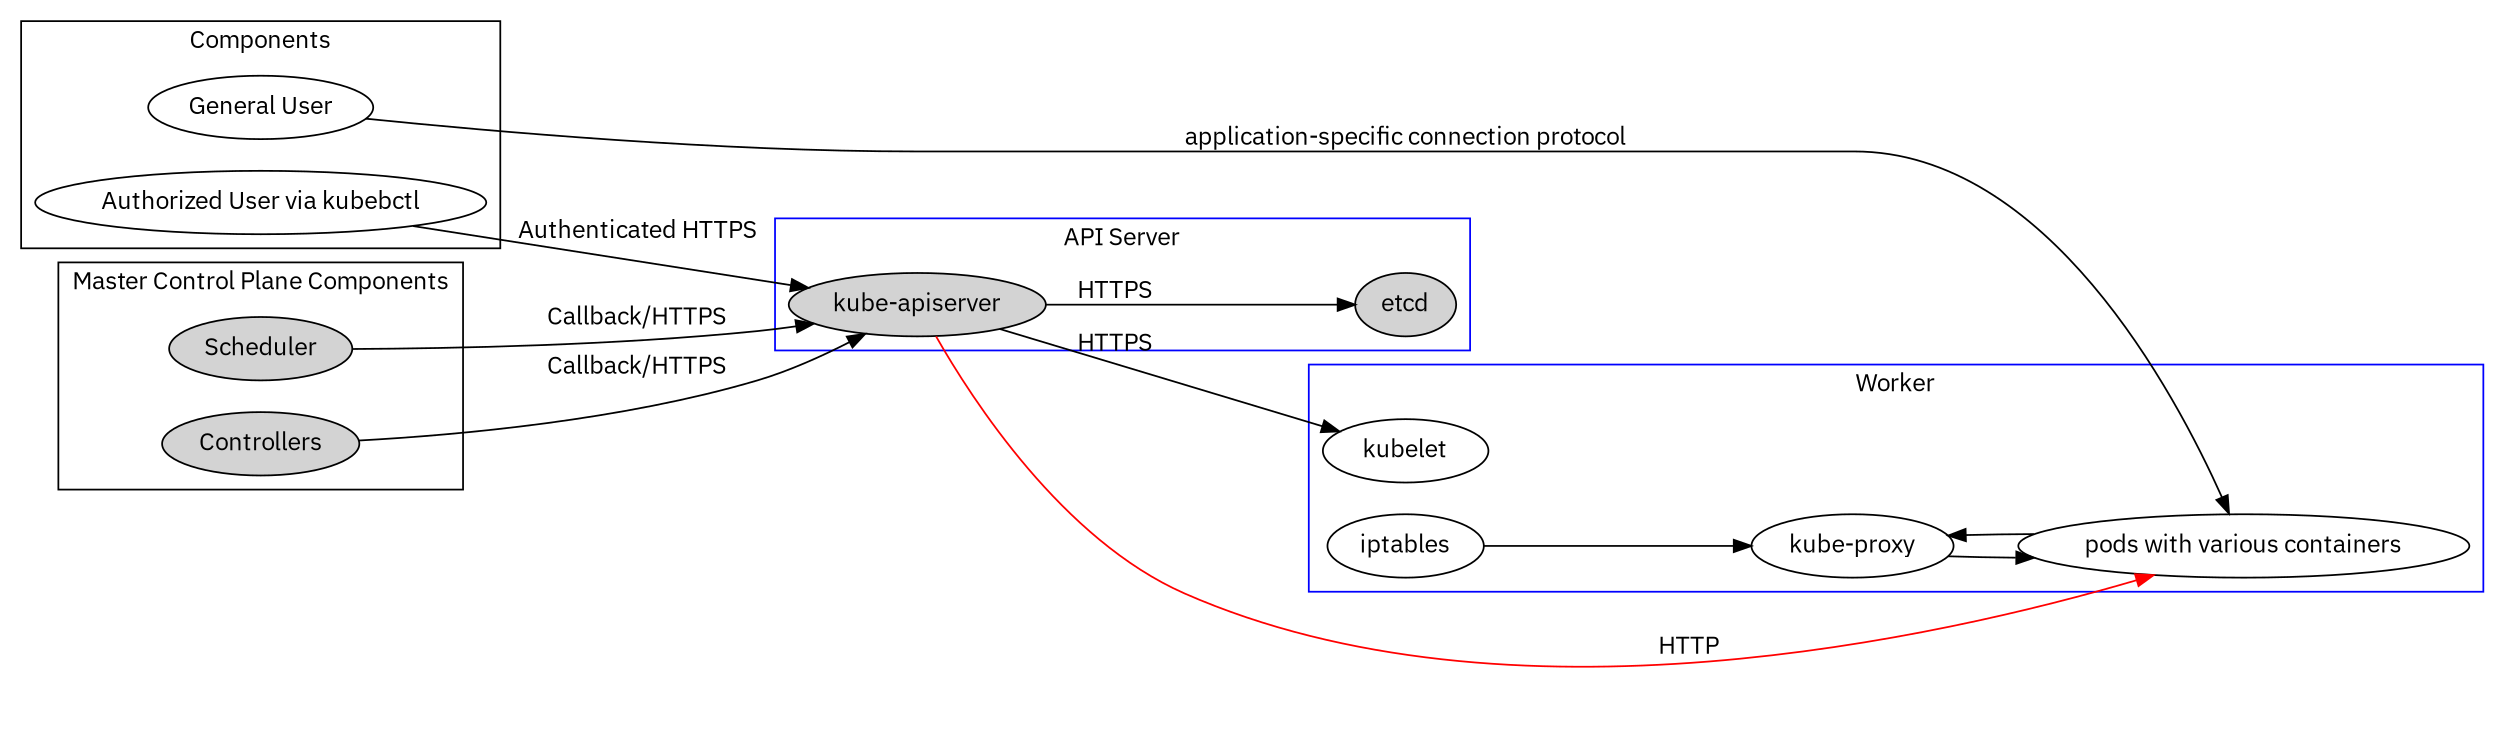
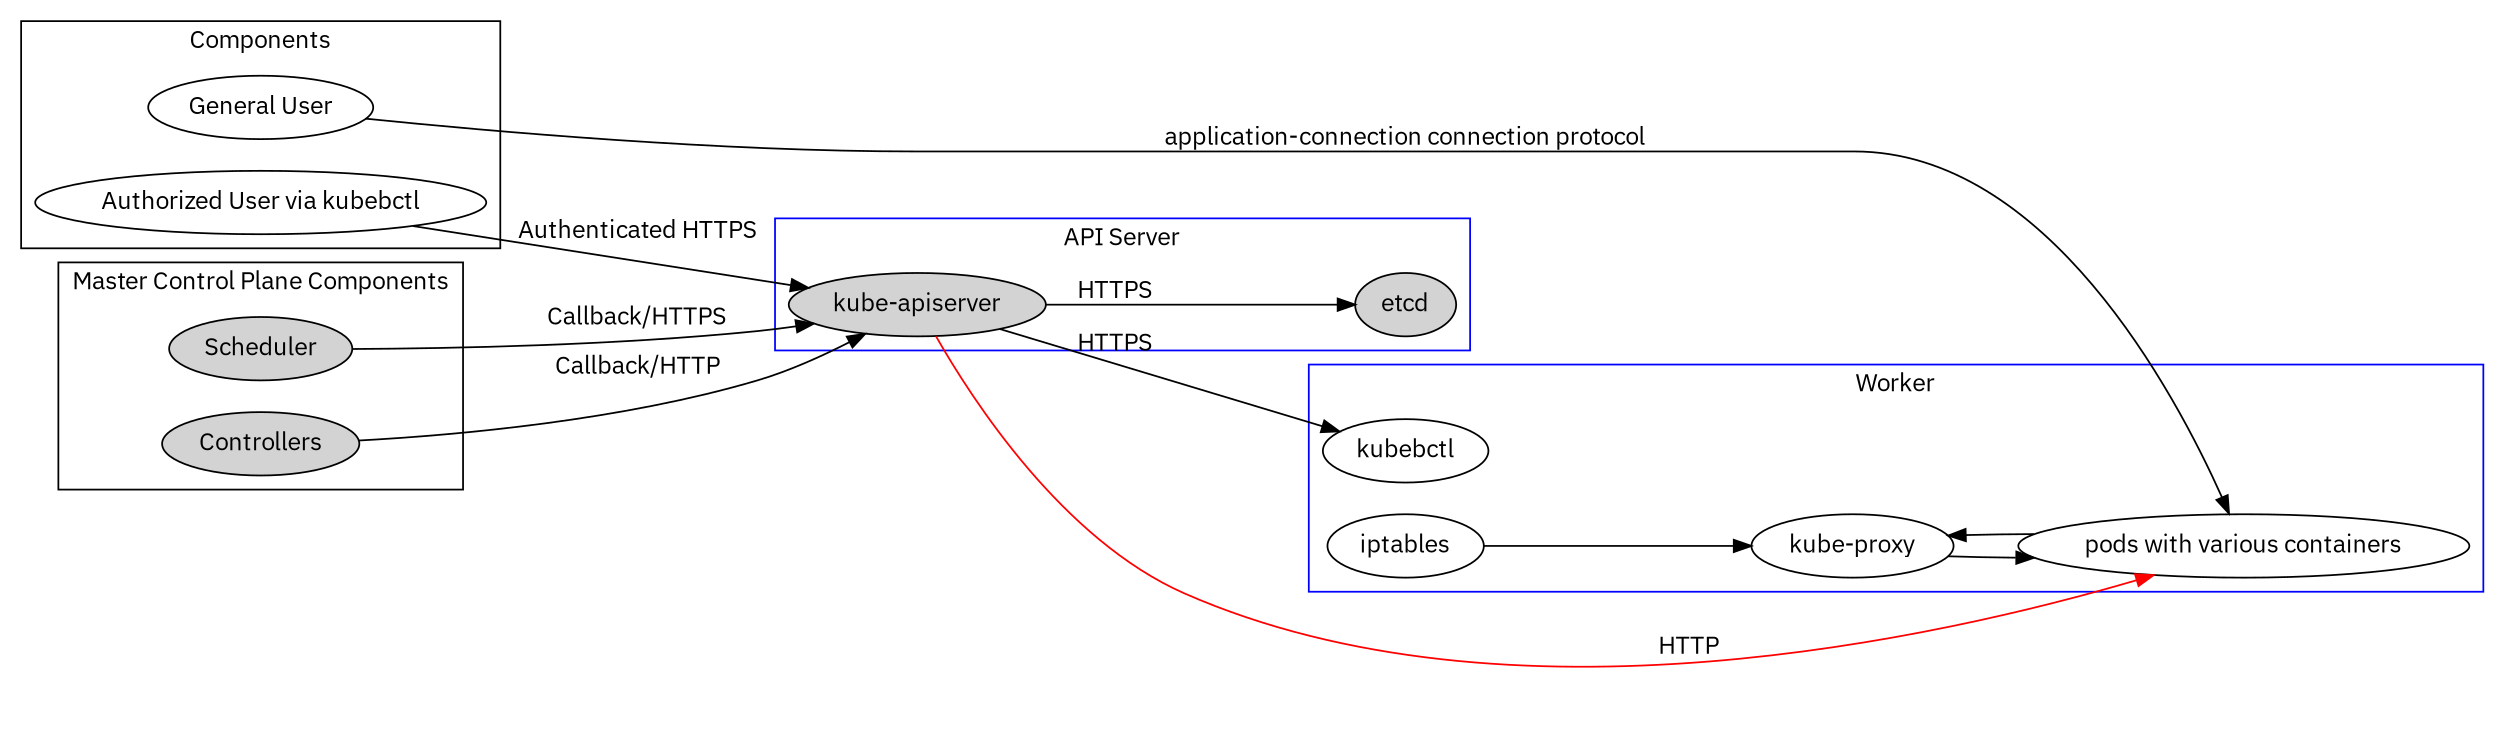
(1406, 138) -> (1406, 138)
(638, 367) -> (638, 367)
(1406, 451) -> (1406, 451)
